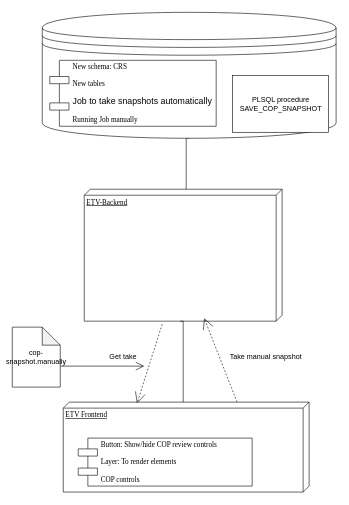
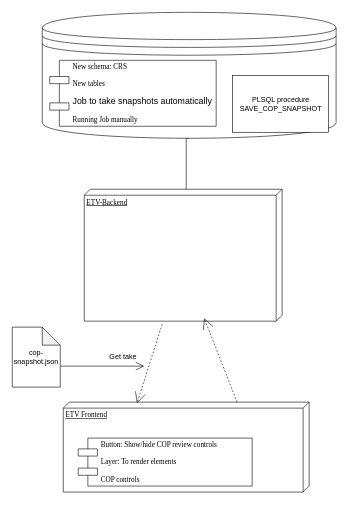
(36, 357) -> (36, 357)
(266, 357) -> none
(183, 360) -> none
